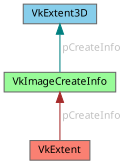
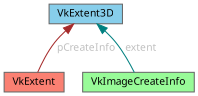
(90, 48) -> (140, 48)
(60, 121) -> (49, 50)
